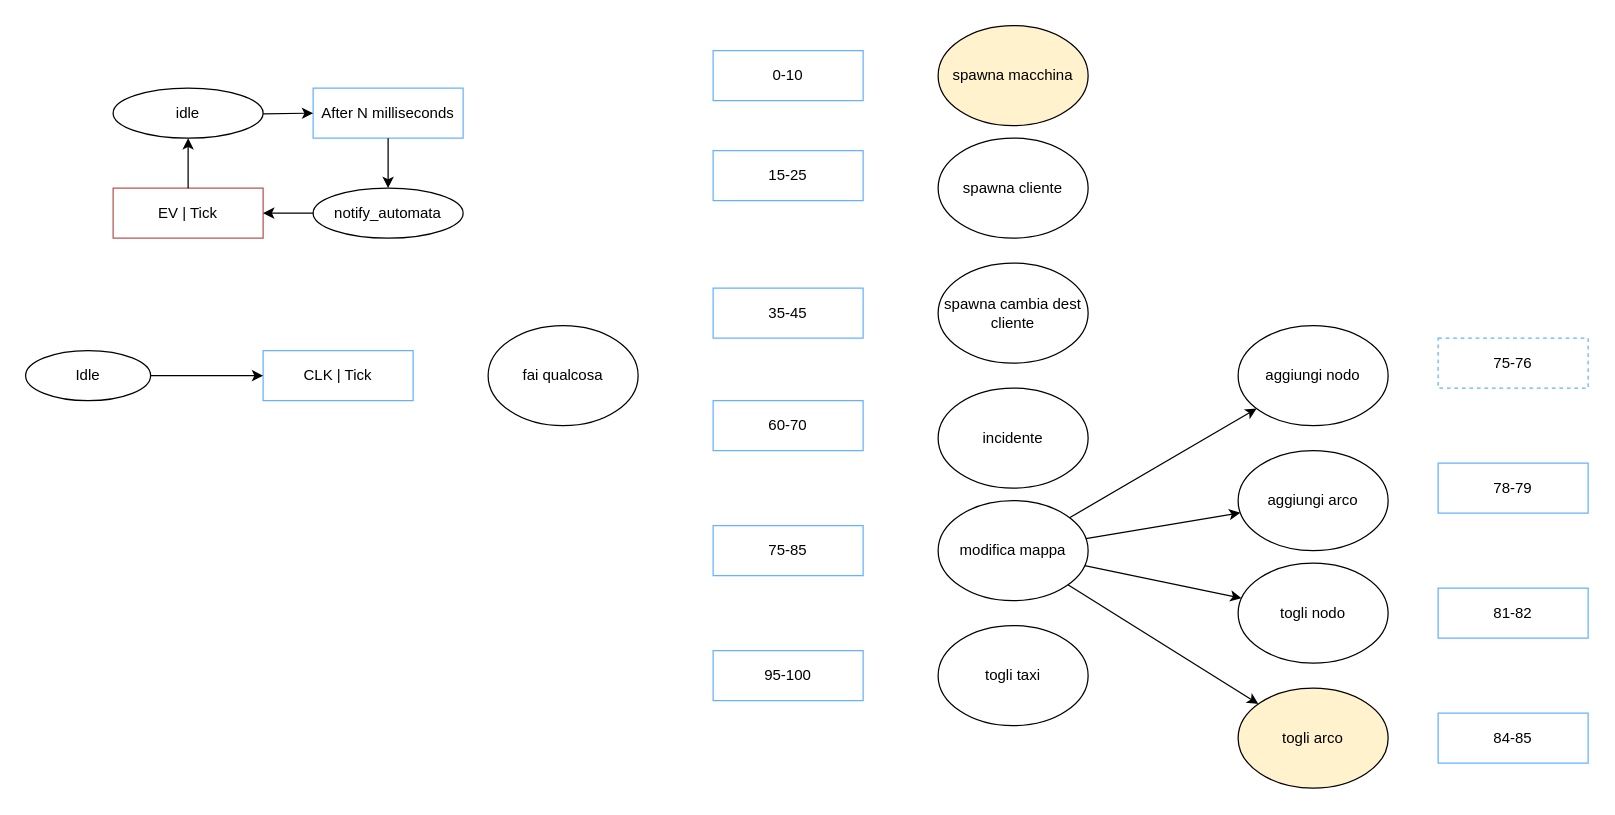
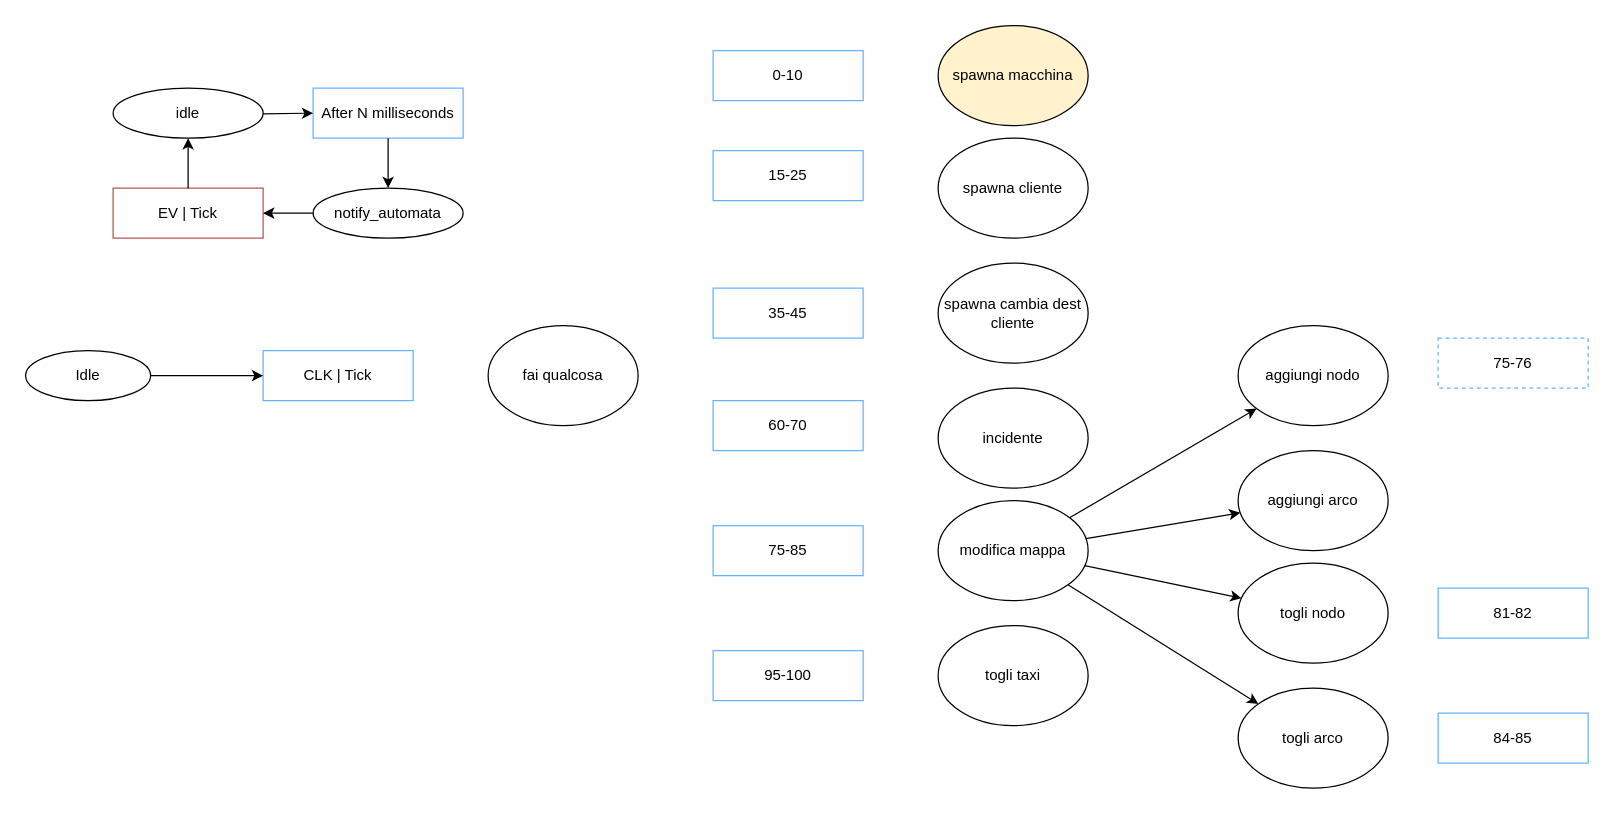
(1513, 488) -> none
(1313, 738) -> (1313, 738)
